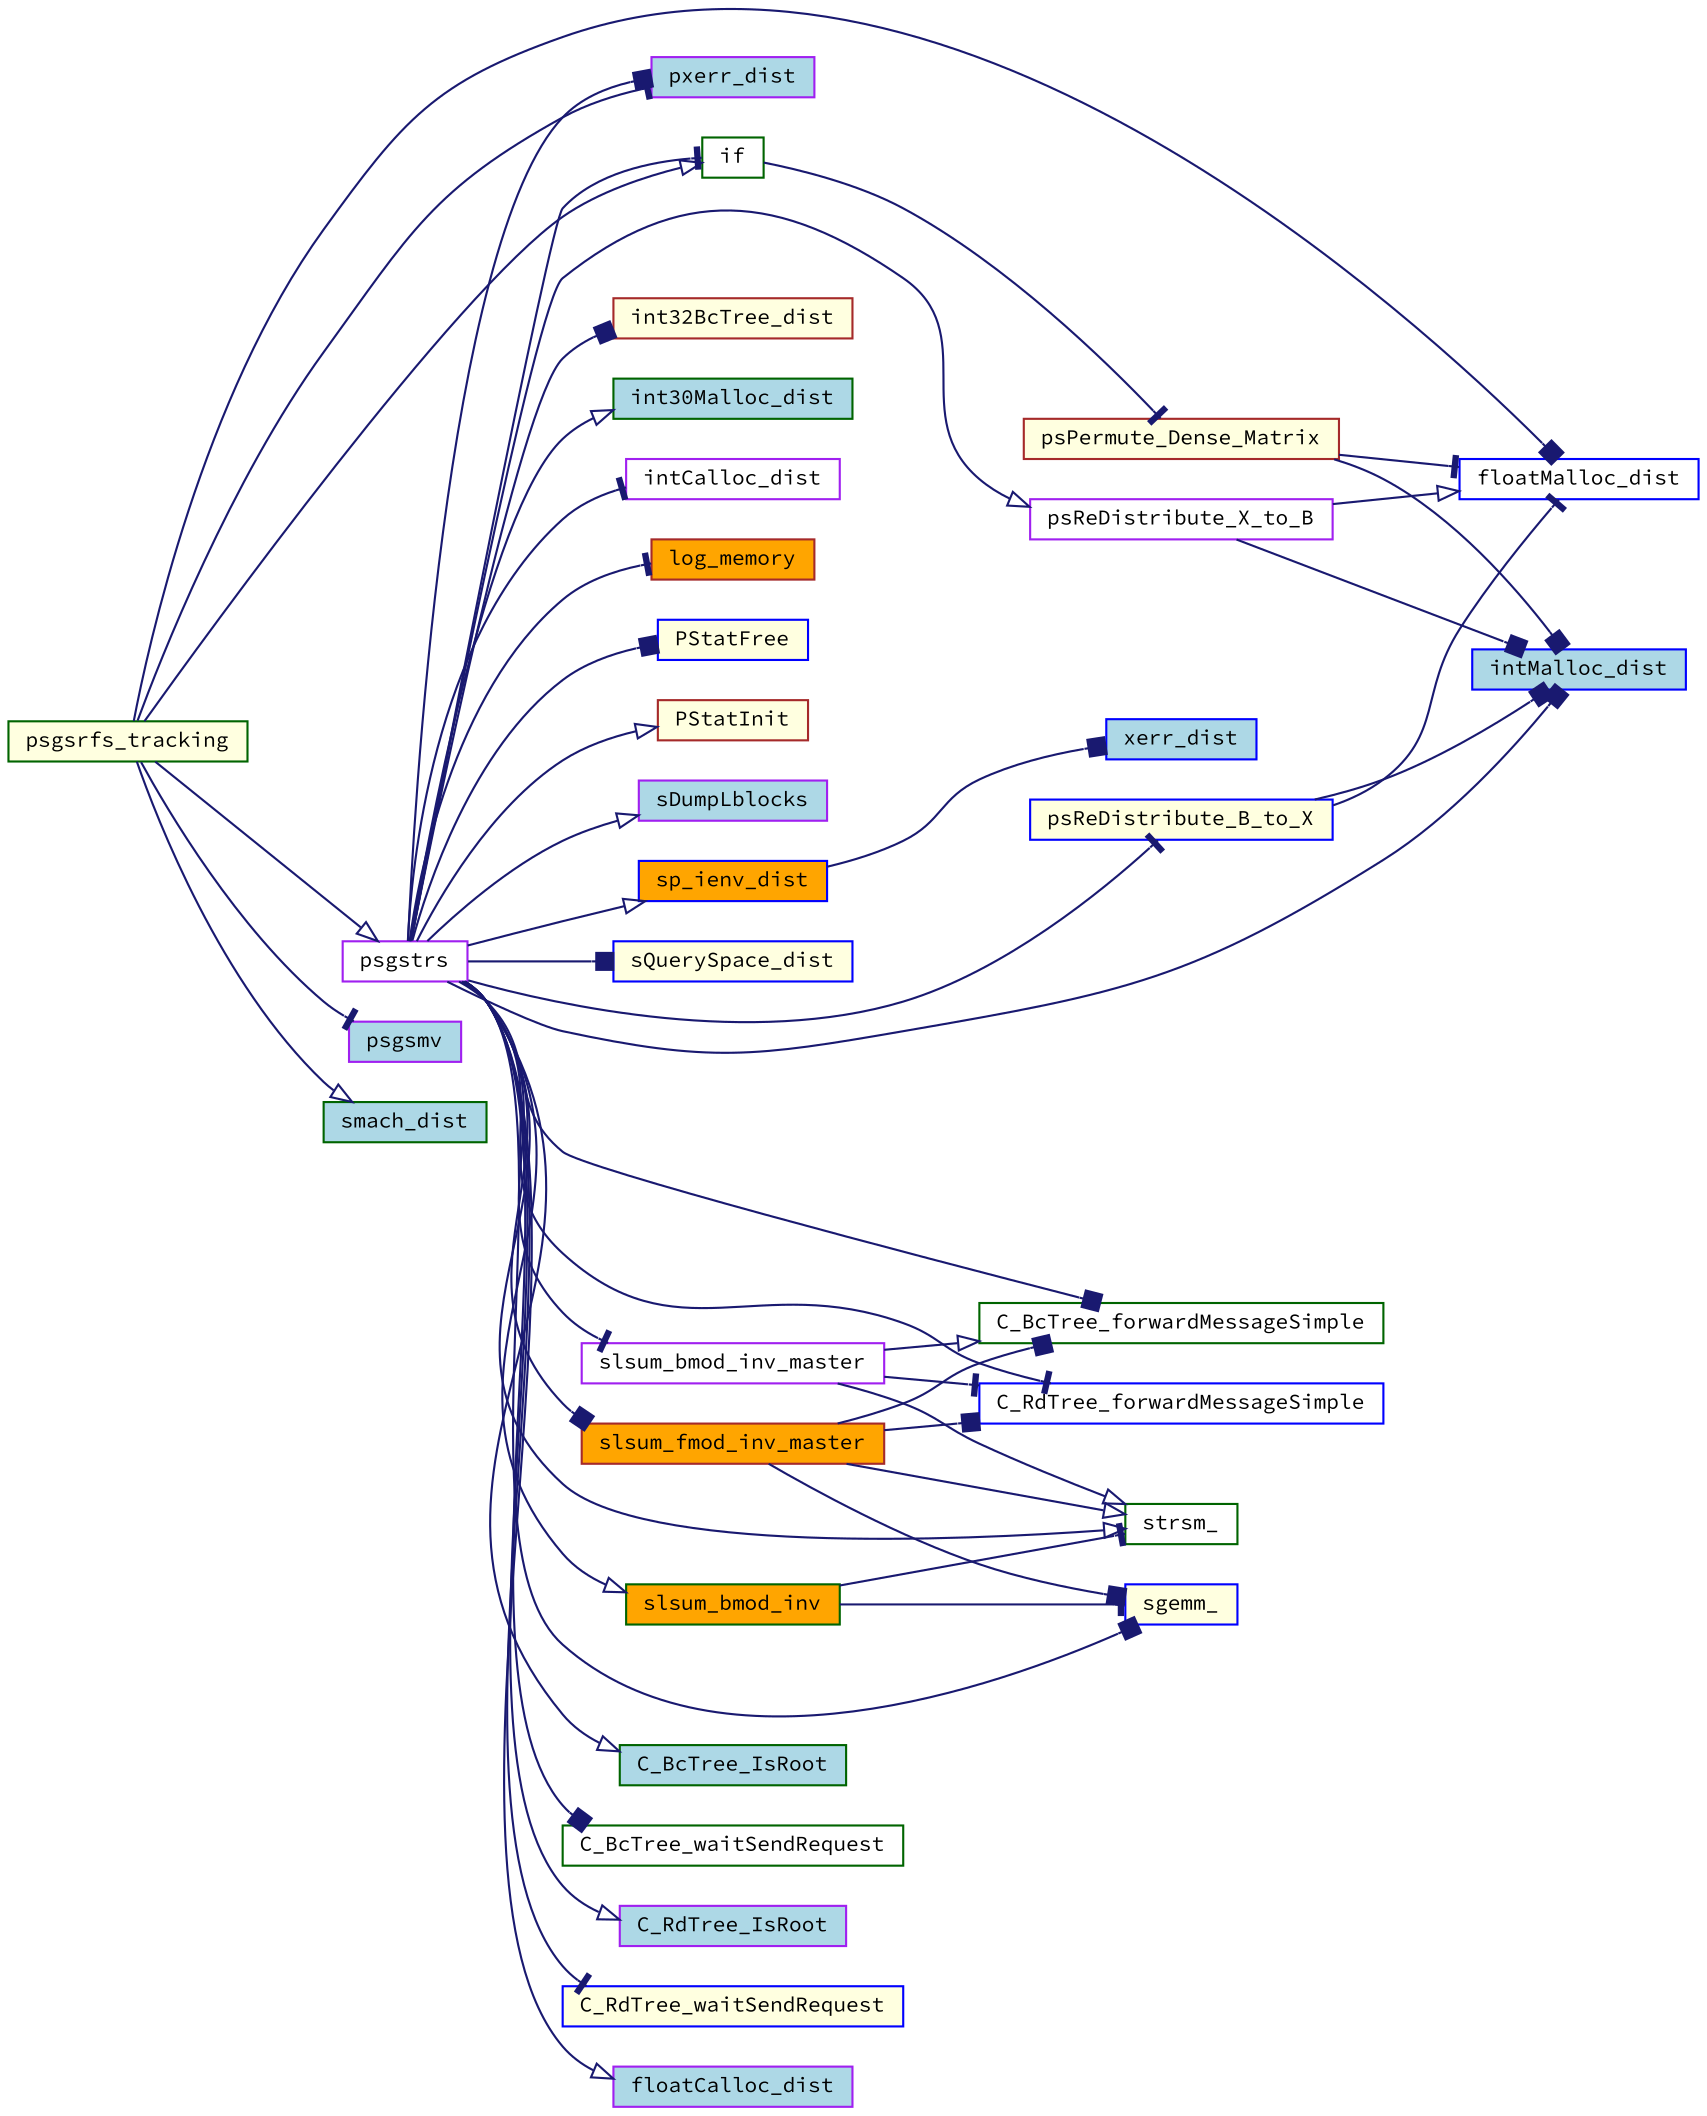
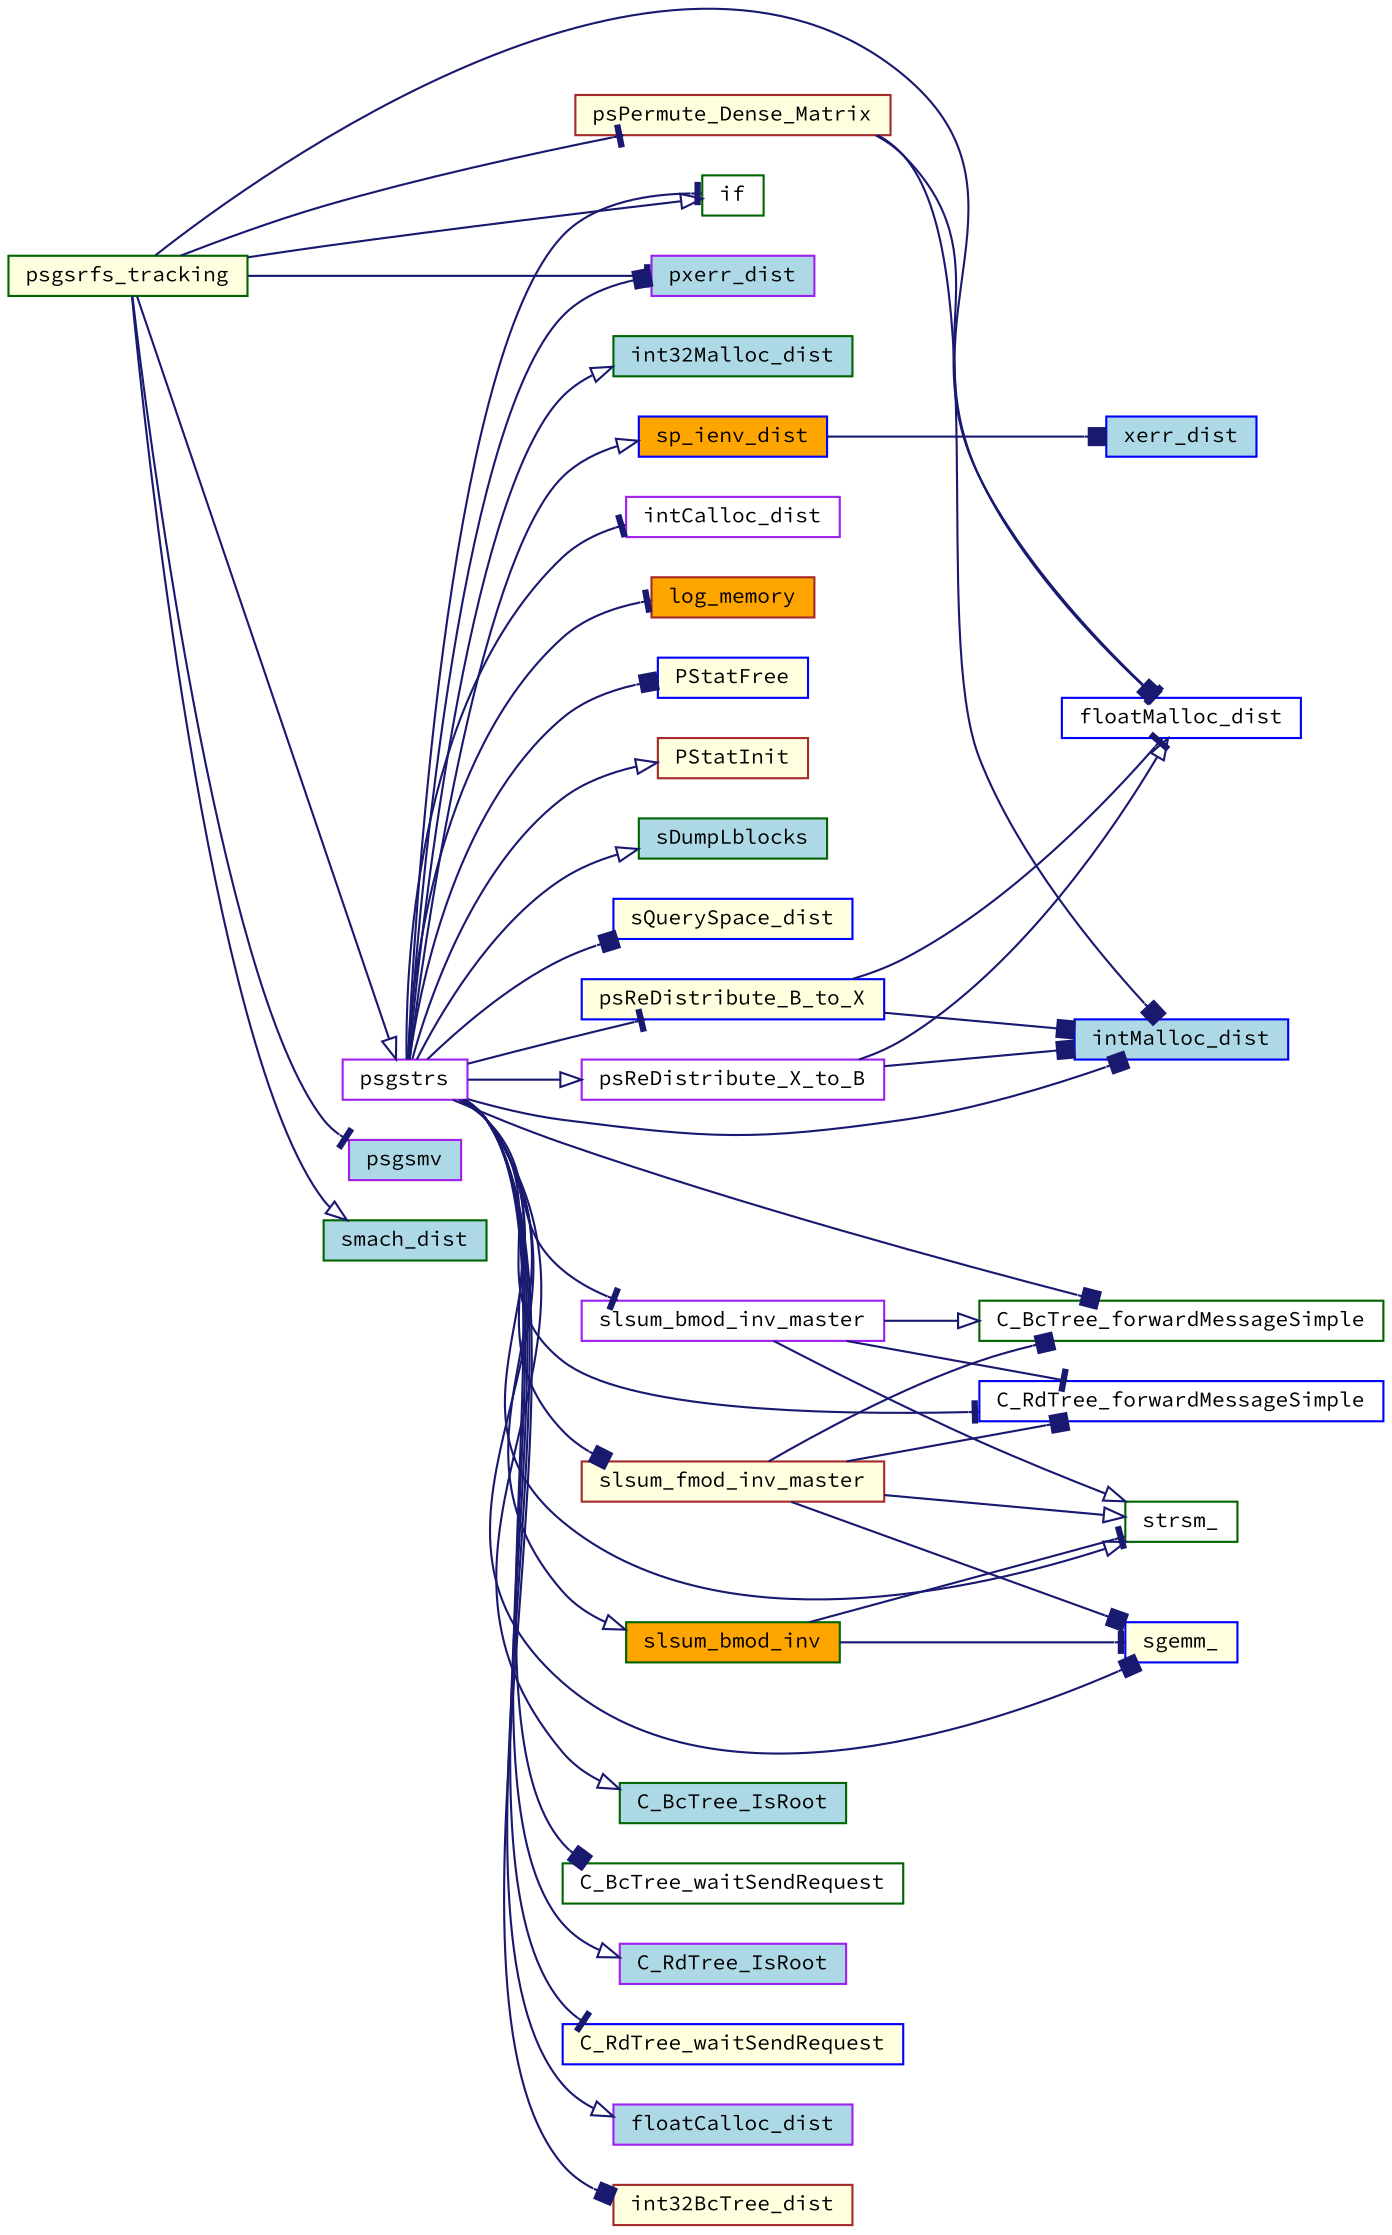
(977, 255) -> (394, 187)
(733, 399) -> (733, 356)
(733, 801) -> (733, 838)
(733, 1444) -> (733, 1482)
